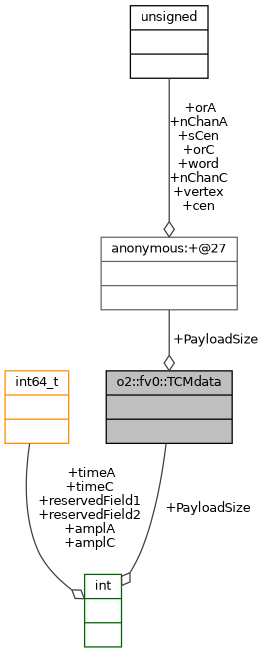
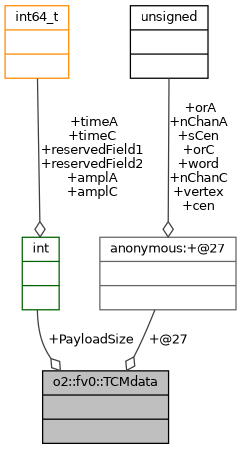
(214, 340) -> (167, 340)
(154, 510) -> (40, 335)
